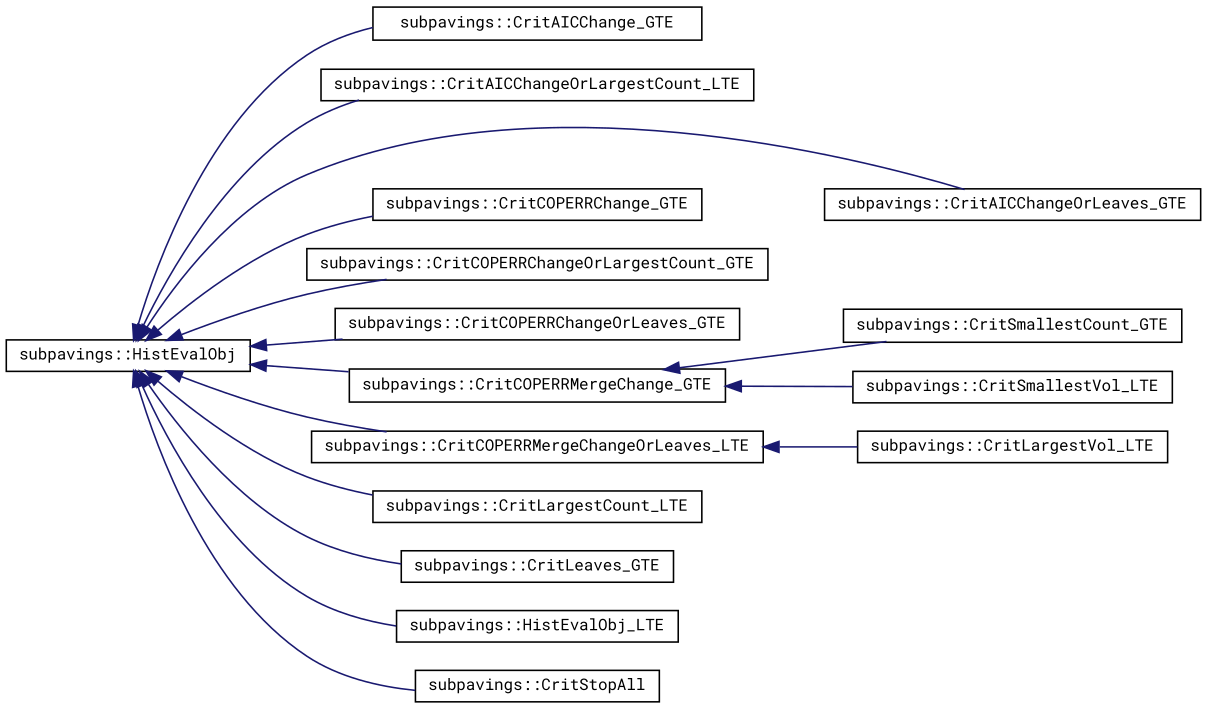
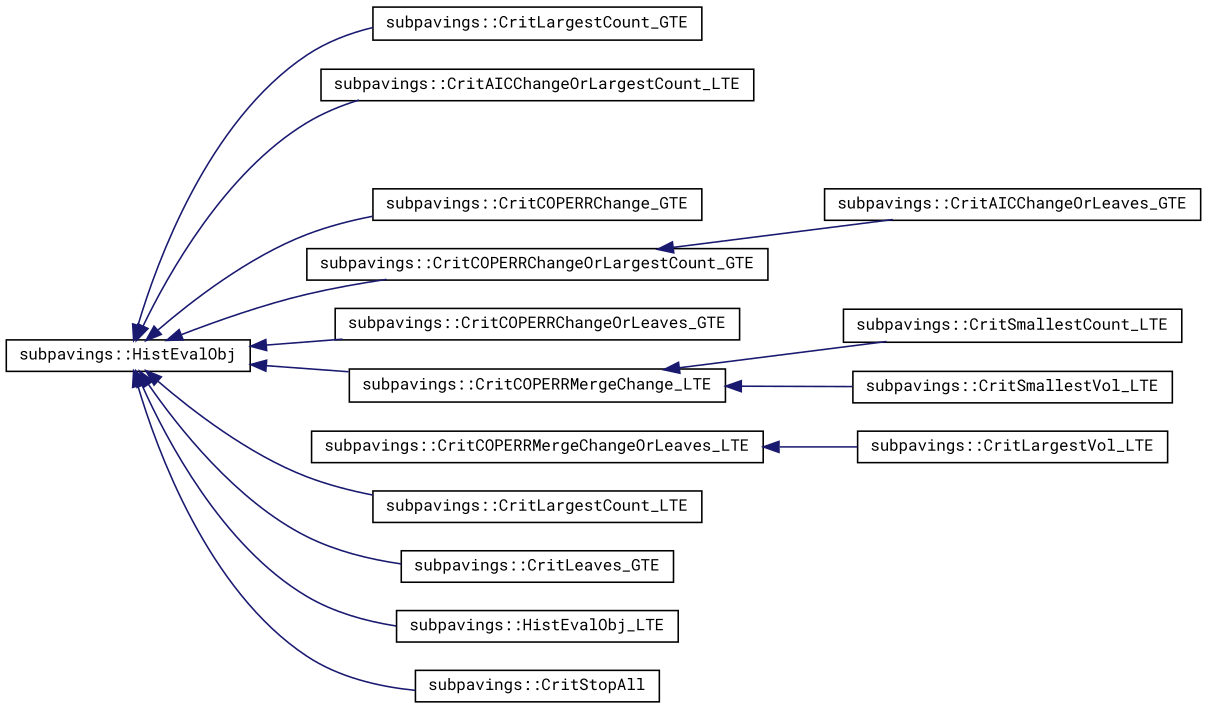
(537, 24) -> (537, 24)
(524, 130) -> (783, 233)
(1013, 326) -> (1013, 326)
(537, 386) -> (537, 386)
(282, 411) -> none
